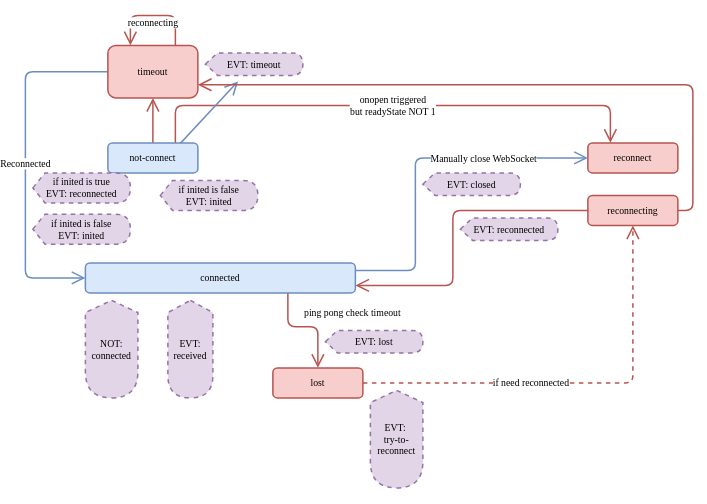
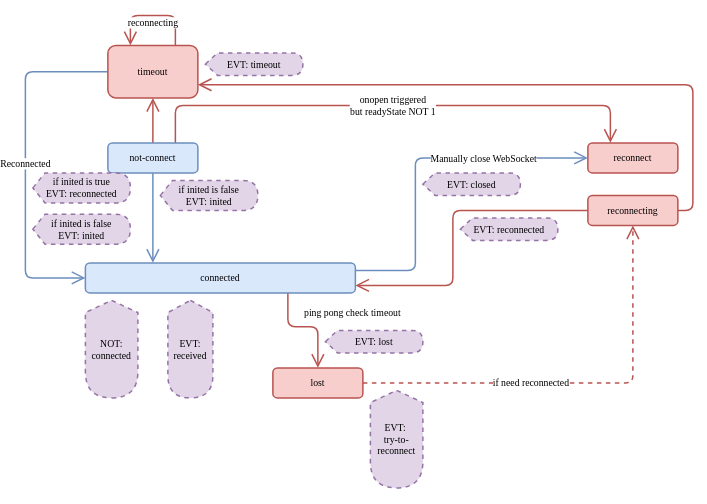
(207, 115) -> (153, 216)
